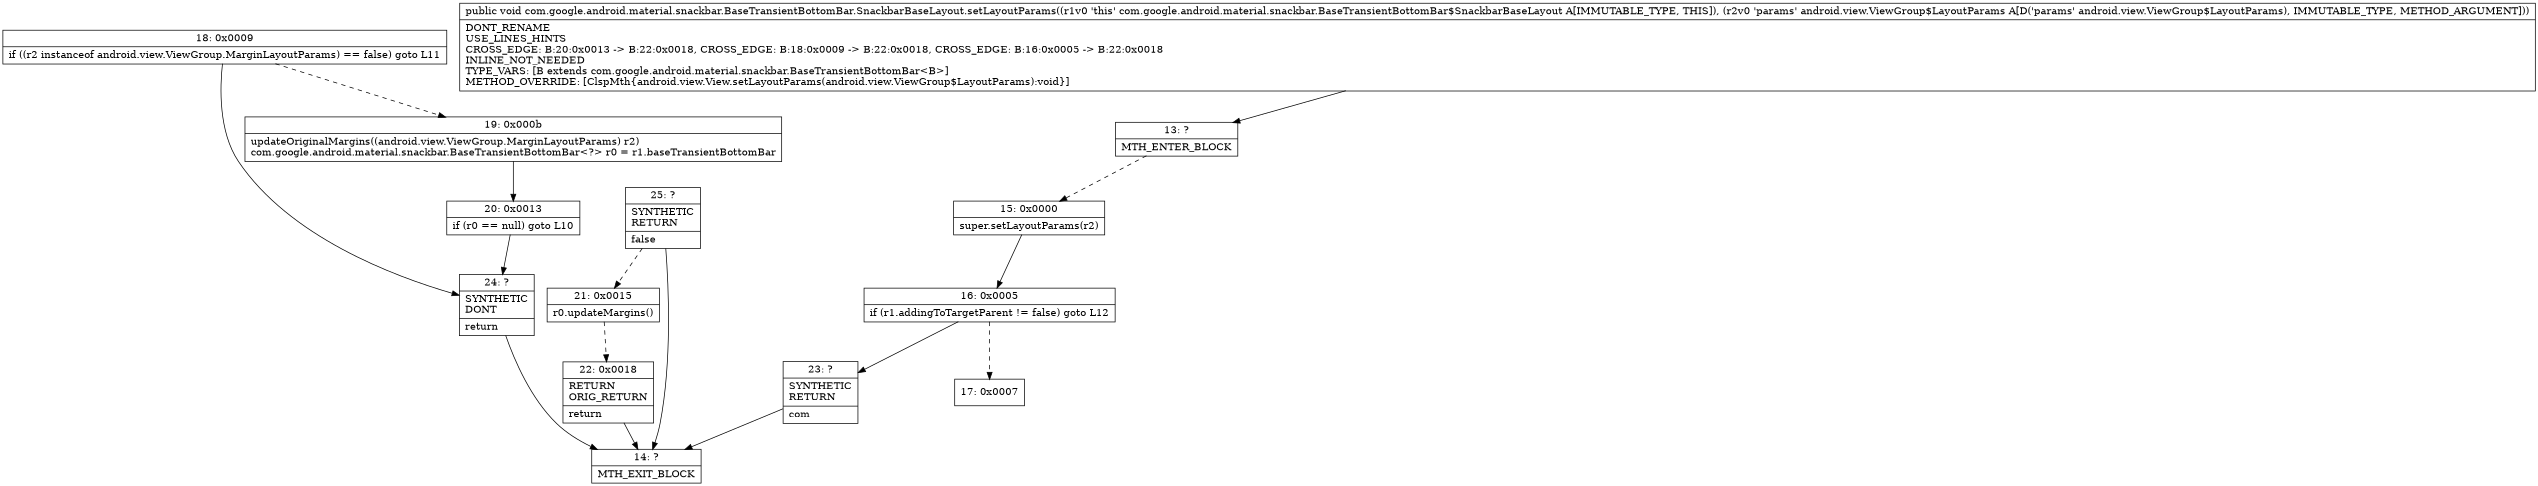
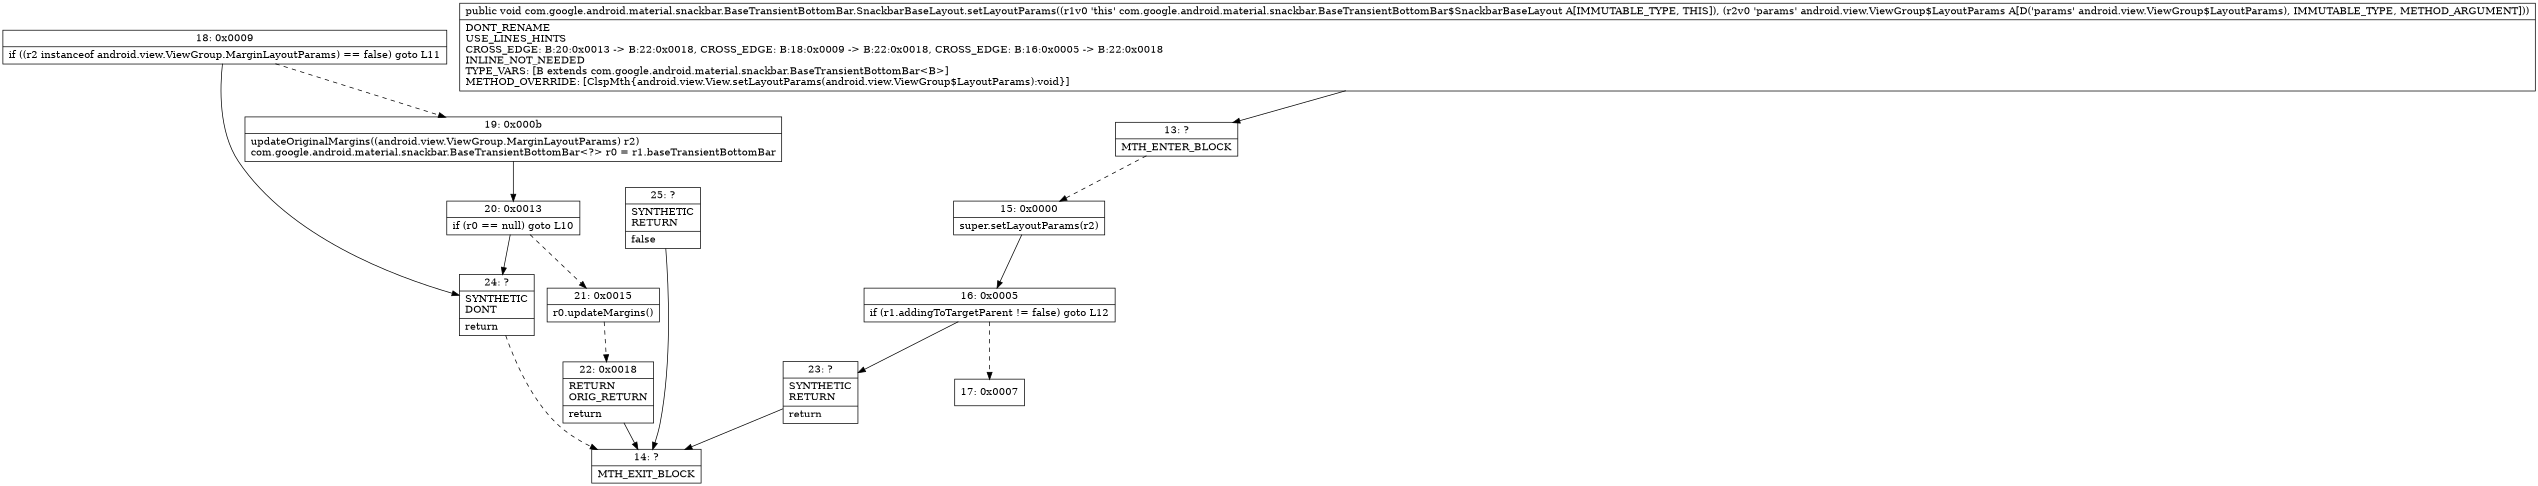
(630, 265) -> (556, 259)
(537, 400) -> (537, 400)
(800, 414) -> (805, 414)
